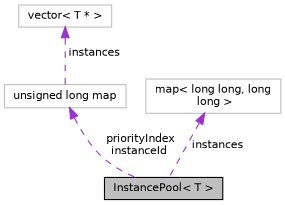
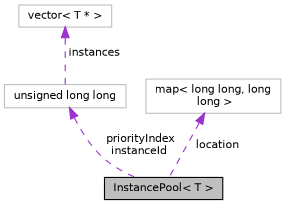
(65, 96) -> (65, 96)
(216, 145) -> (216, 145)
